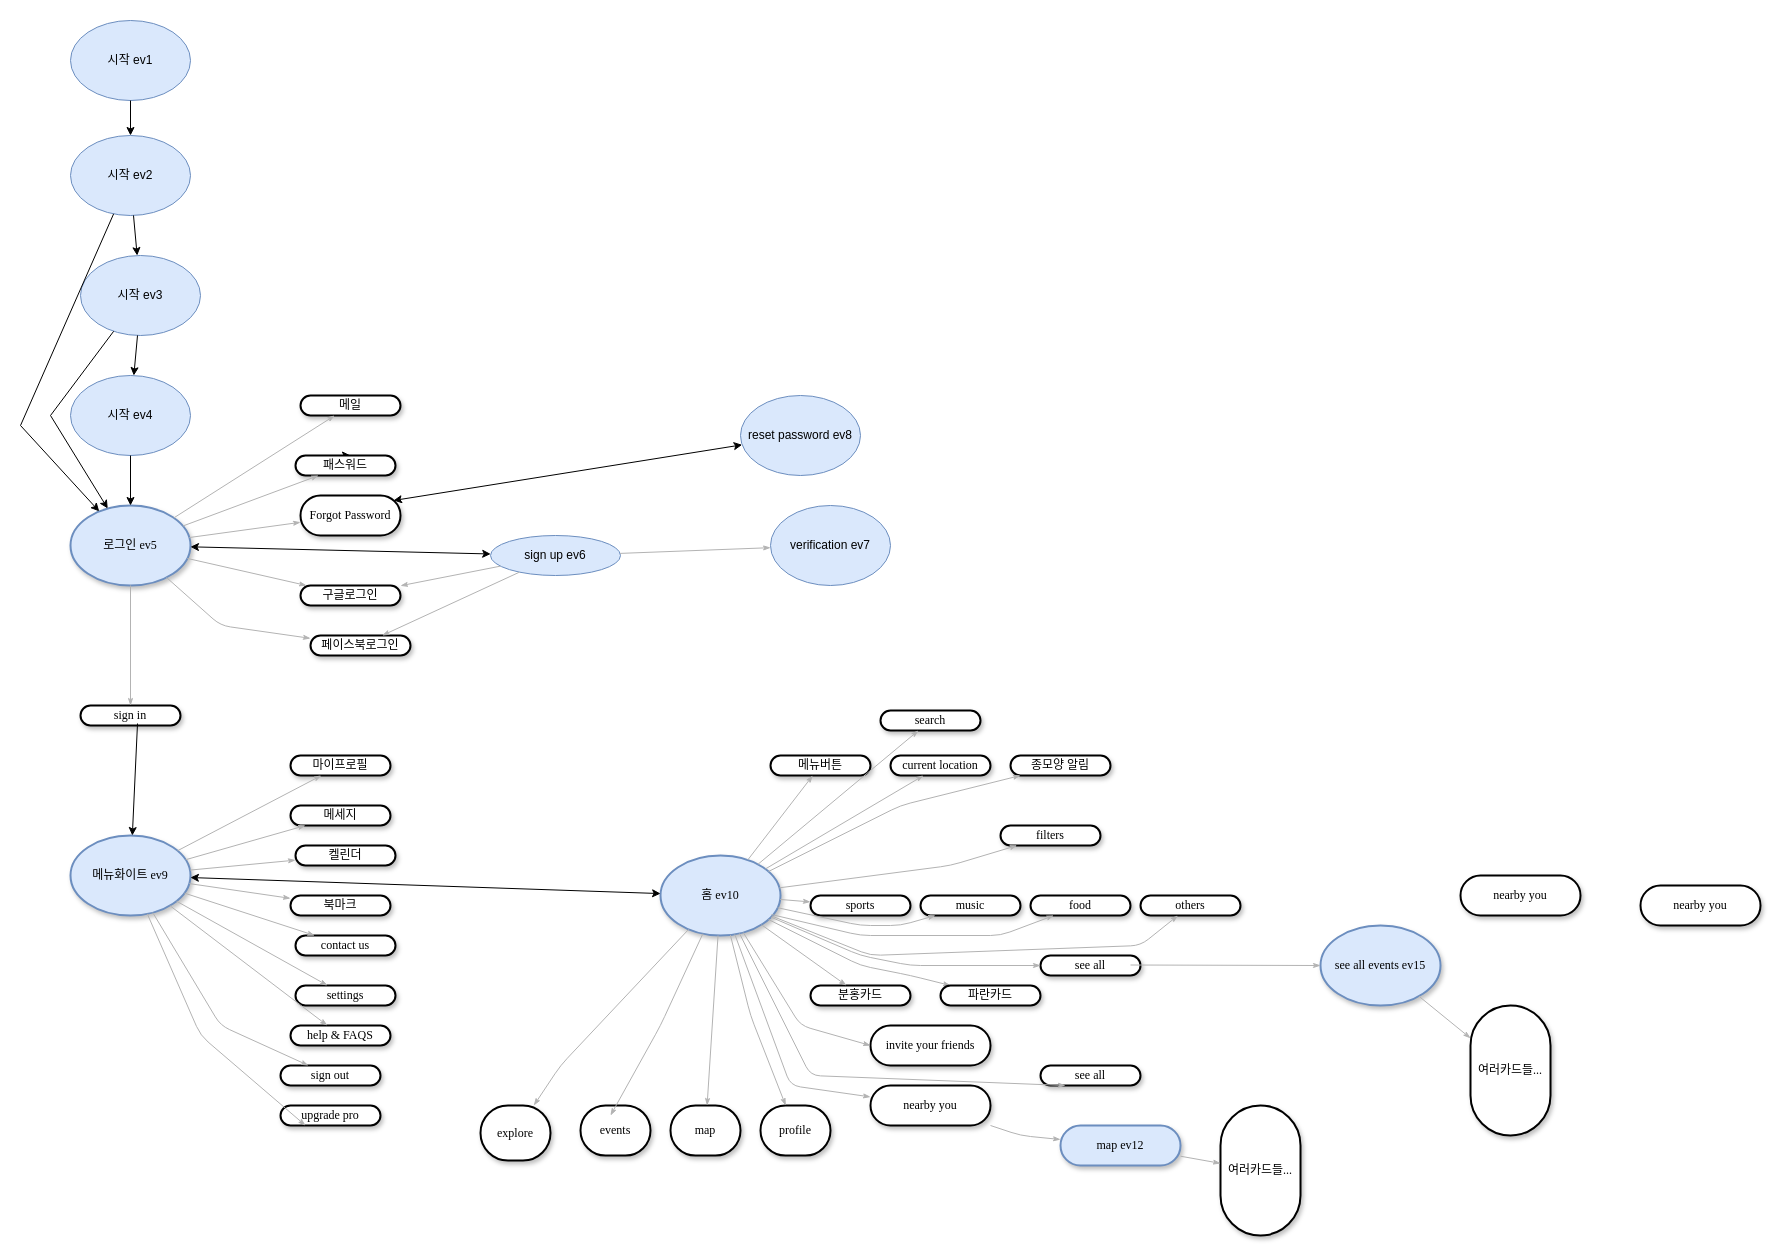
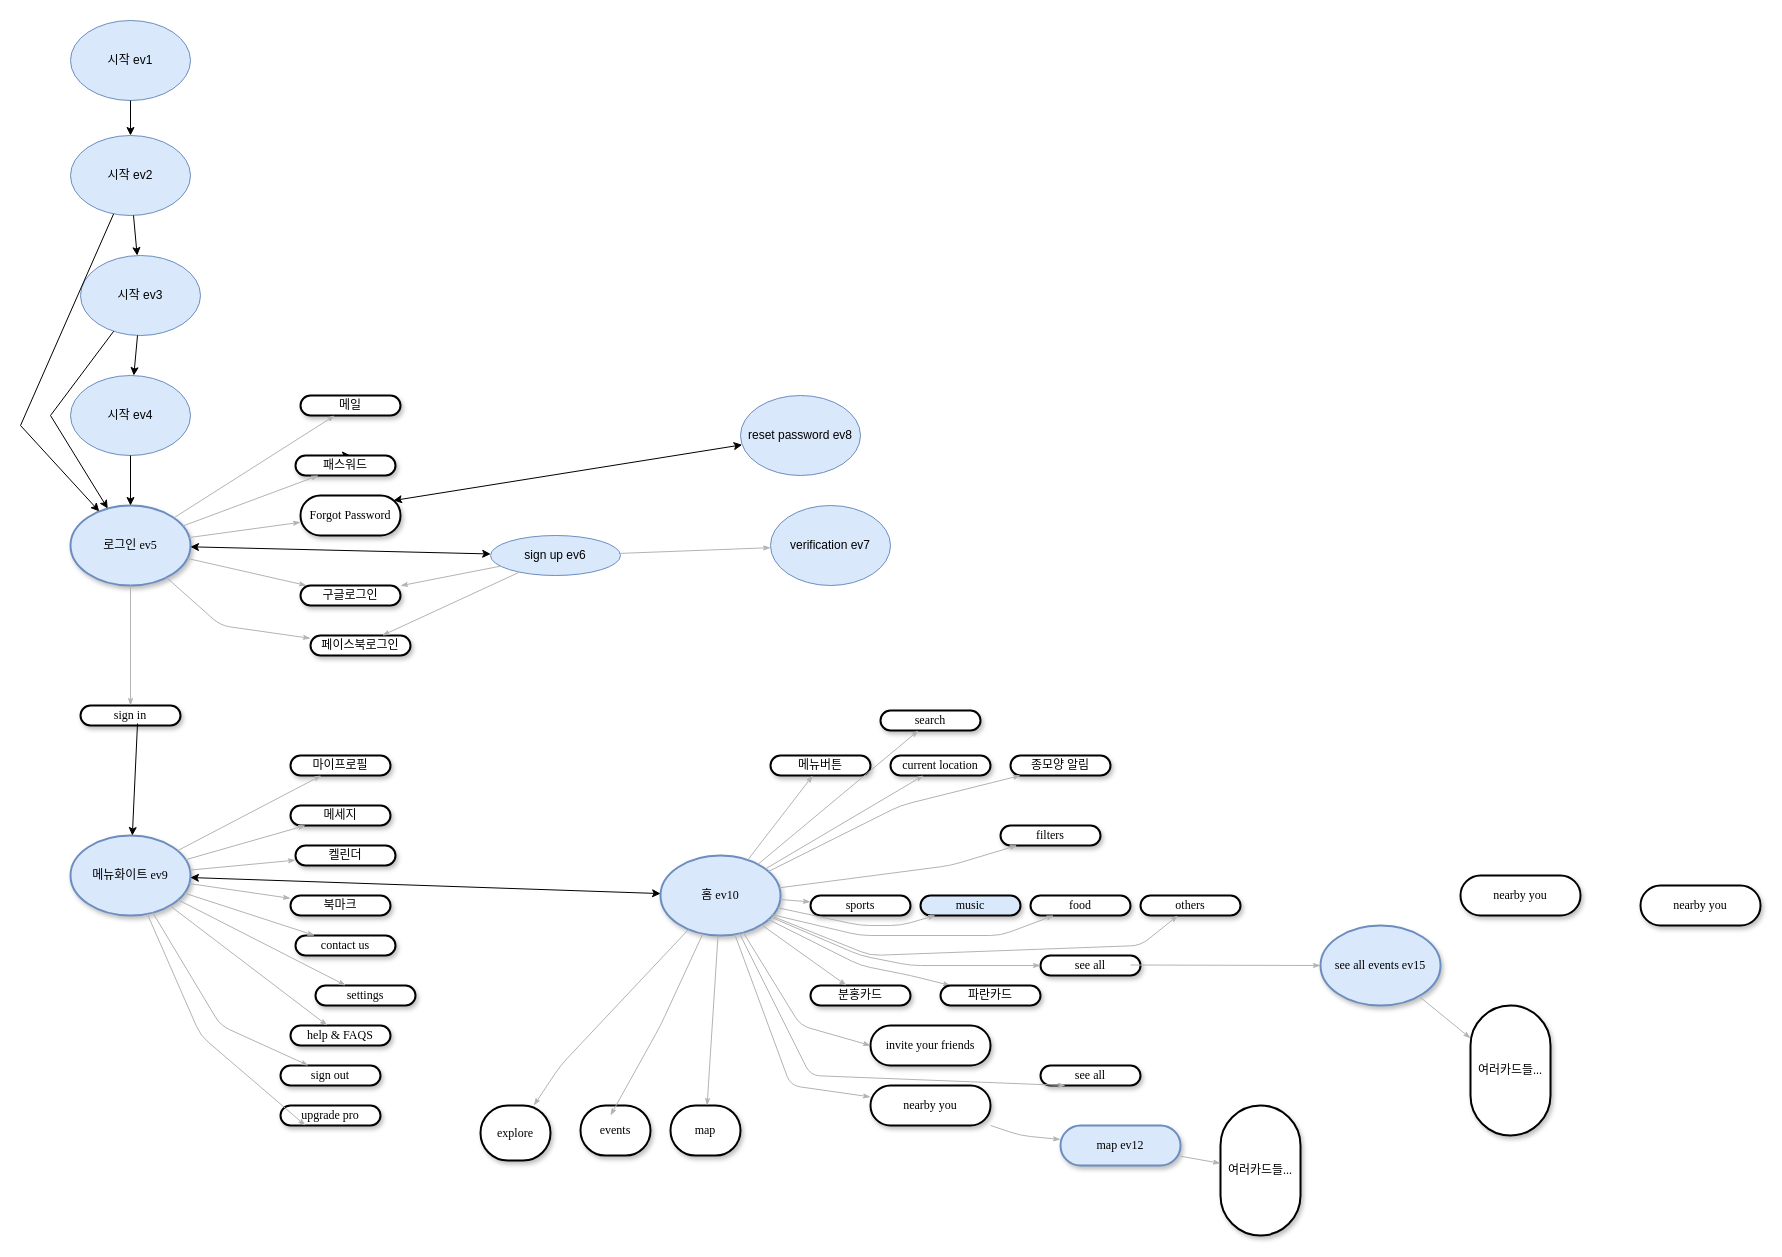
(971, 906) -> (971, 906)
(346, 996) -> (366, 996)
(753, 1023) -> none
(796, 1131) -> none
